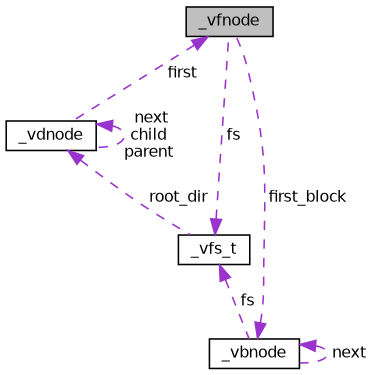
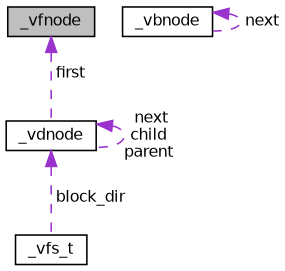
(222, 128) -> none
(264, 178) -> none
(176, 198) -> (88, 198)
(237, 309) -> none
